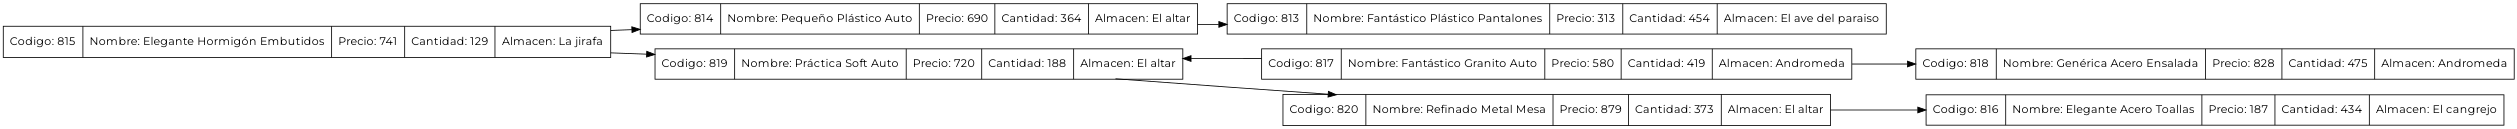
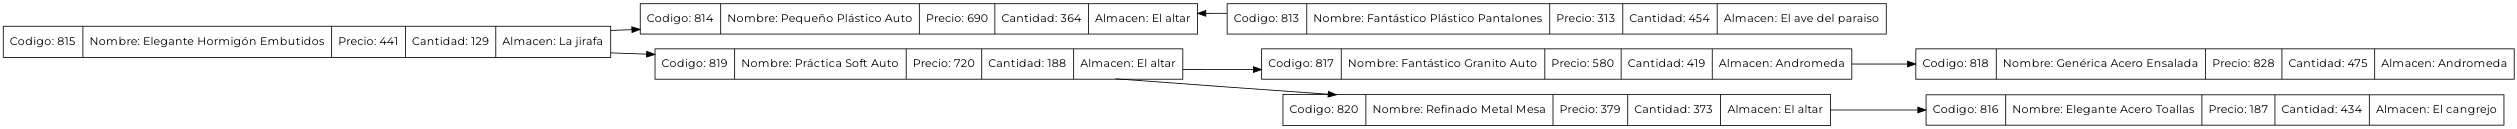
(1208, 24) -> (1216, 13)
(368, 41) -> (369, 41)
(1226, 58) -> (1218, 70)
(1591, 110) -> (1590, 110)
